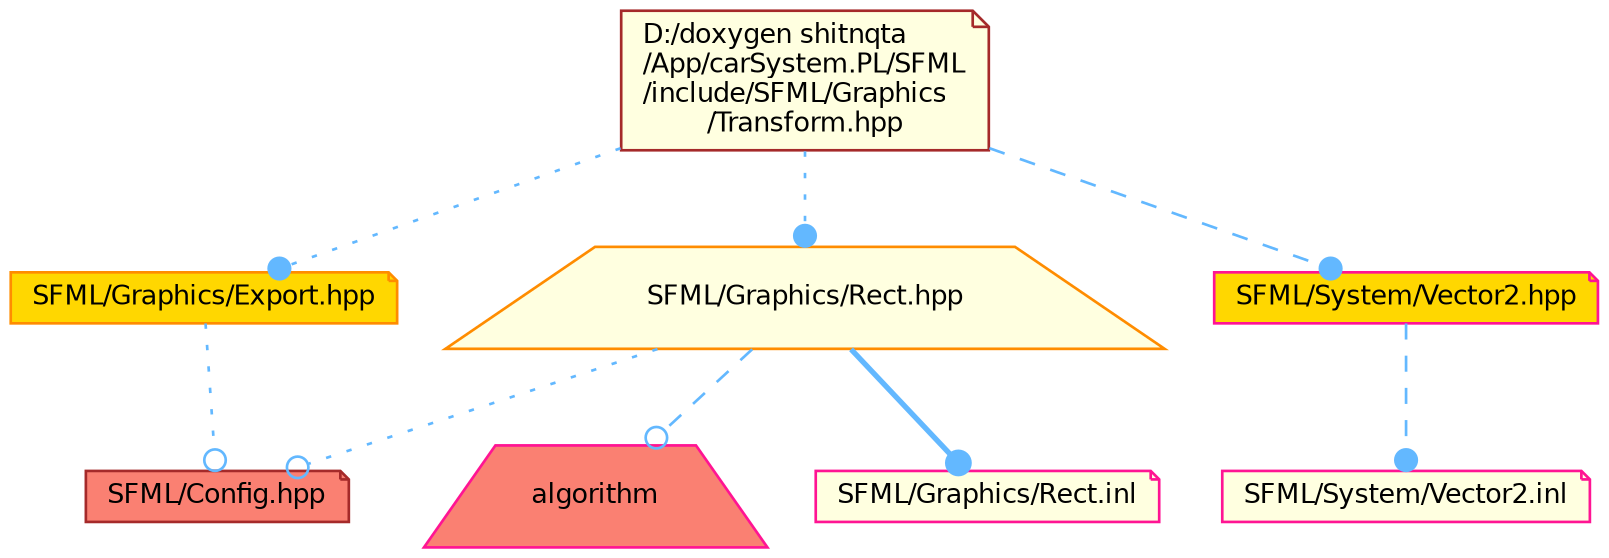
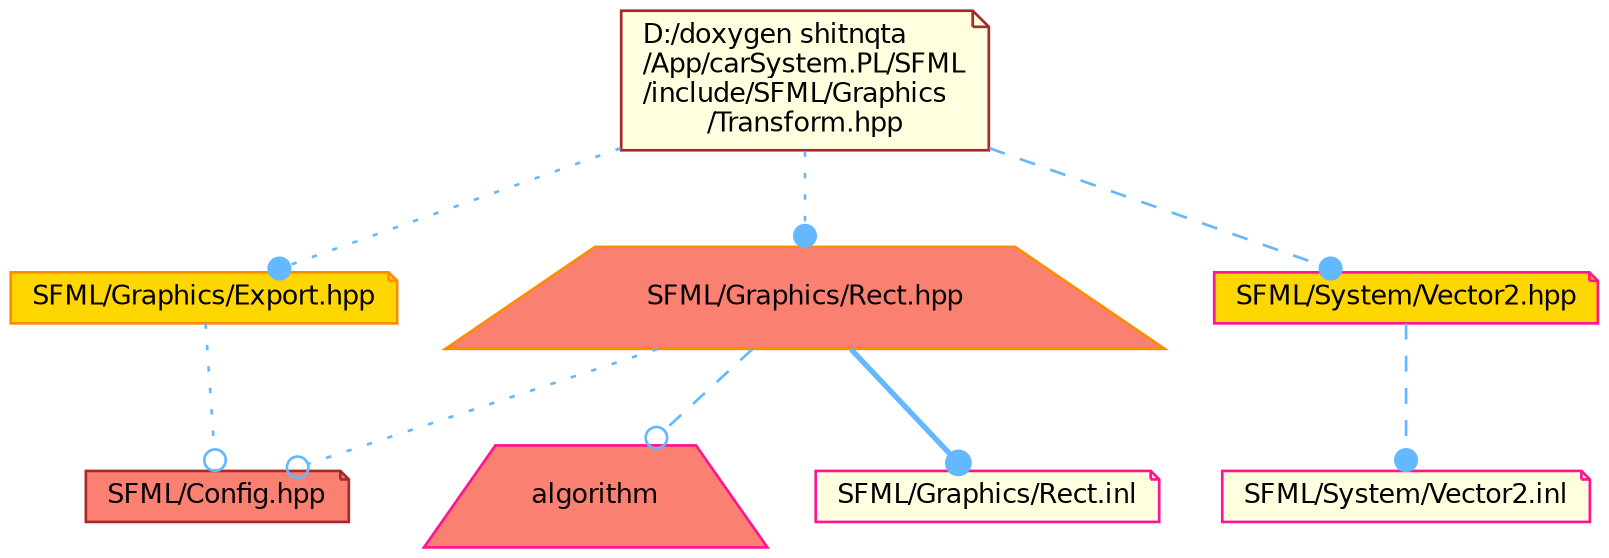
(805, 298) -> (805, 298)
